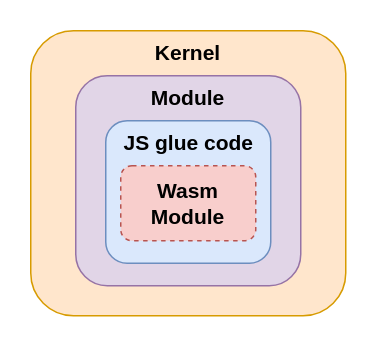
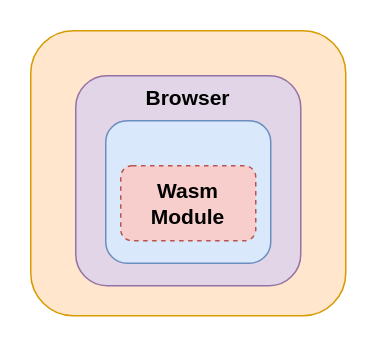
(188, 53) -> none
(188, 98) -> (188, 98)
(188, 143) -> none
